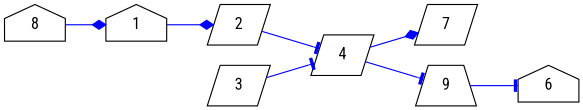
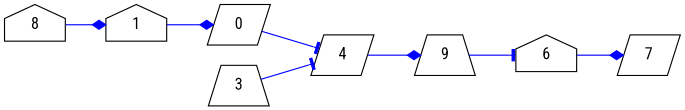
(239, 25) -> (239, 25)
(388, 42) -> (593, 55)
(392, 70) -> (388, 55)
(239, 86) -> (239, 86)
